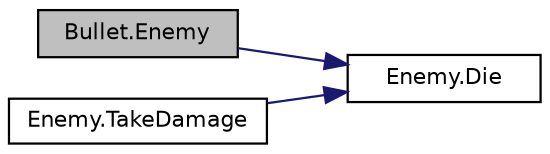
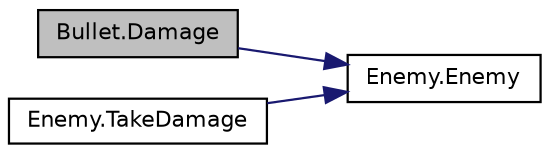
(138, 34) -> (138, 34)
(444, 79) -> (444, 79)
